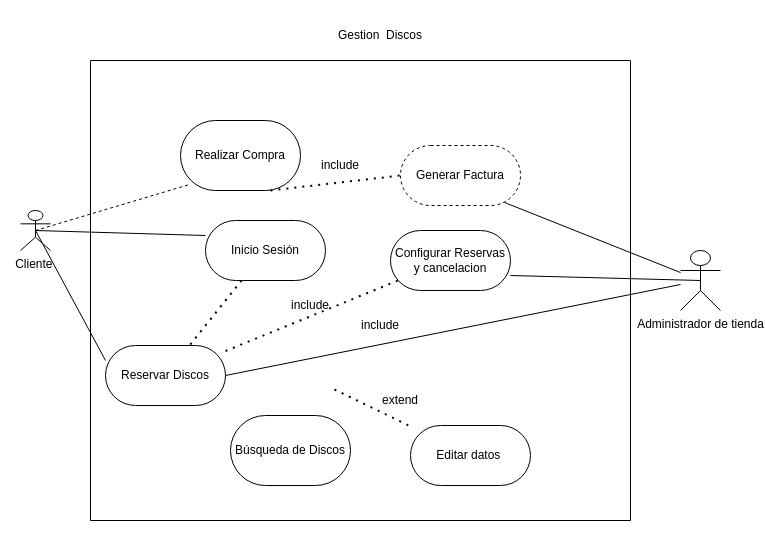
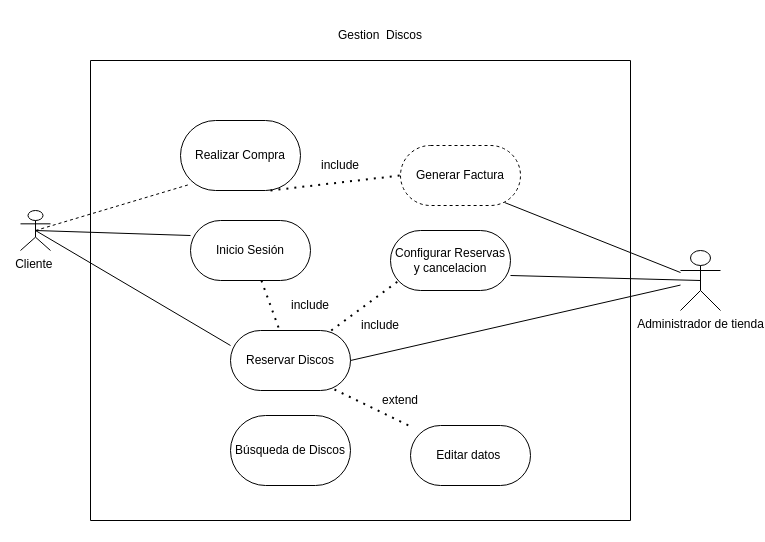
(266, 251) -> (251, 251)
(166, 376) -> (291, 361)
